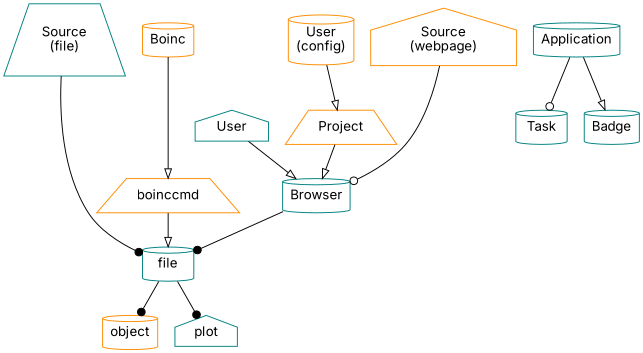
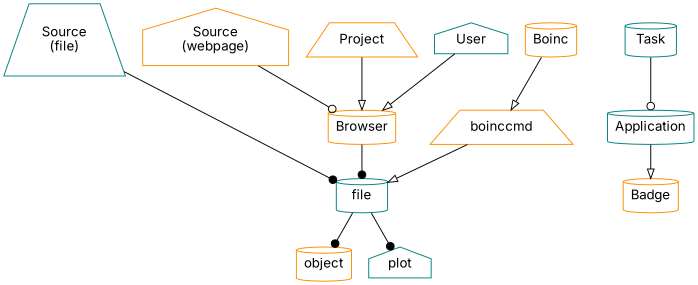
(321, 40) -> none
(561, 80) -> (651, 80)
(612, 127) -> (651, 196)
(316, 196) -> (362, 127)
